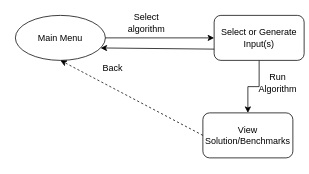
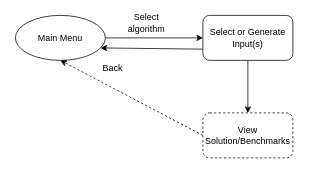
(259, 38) -> (248, 38)
(278, 83) -> none
(248, 135) -> (248, 135)
